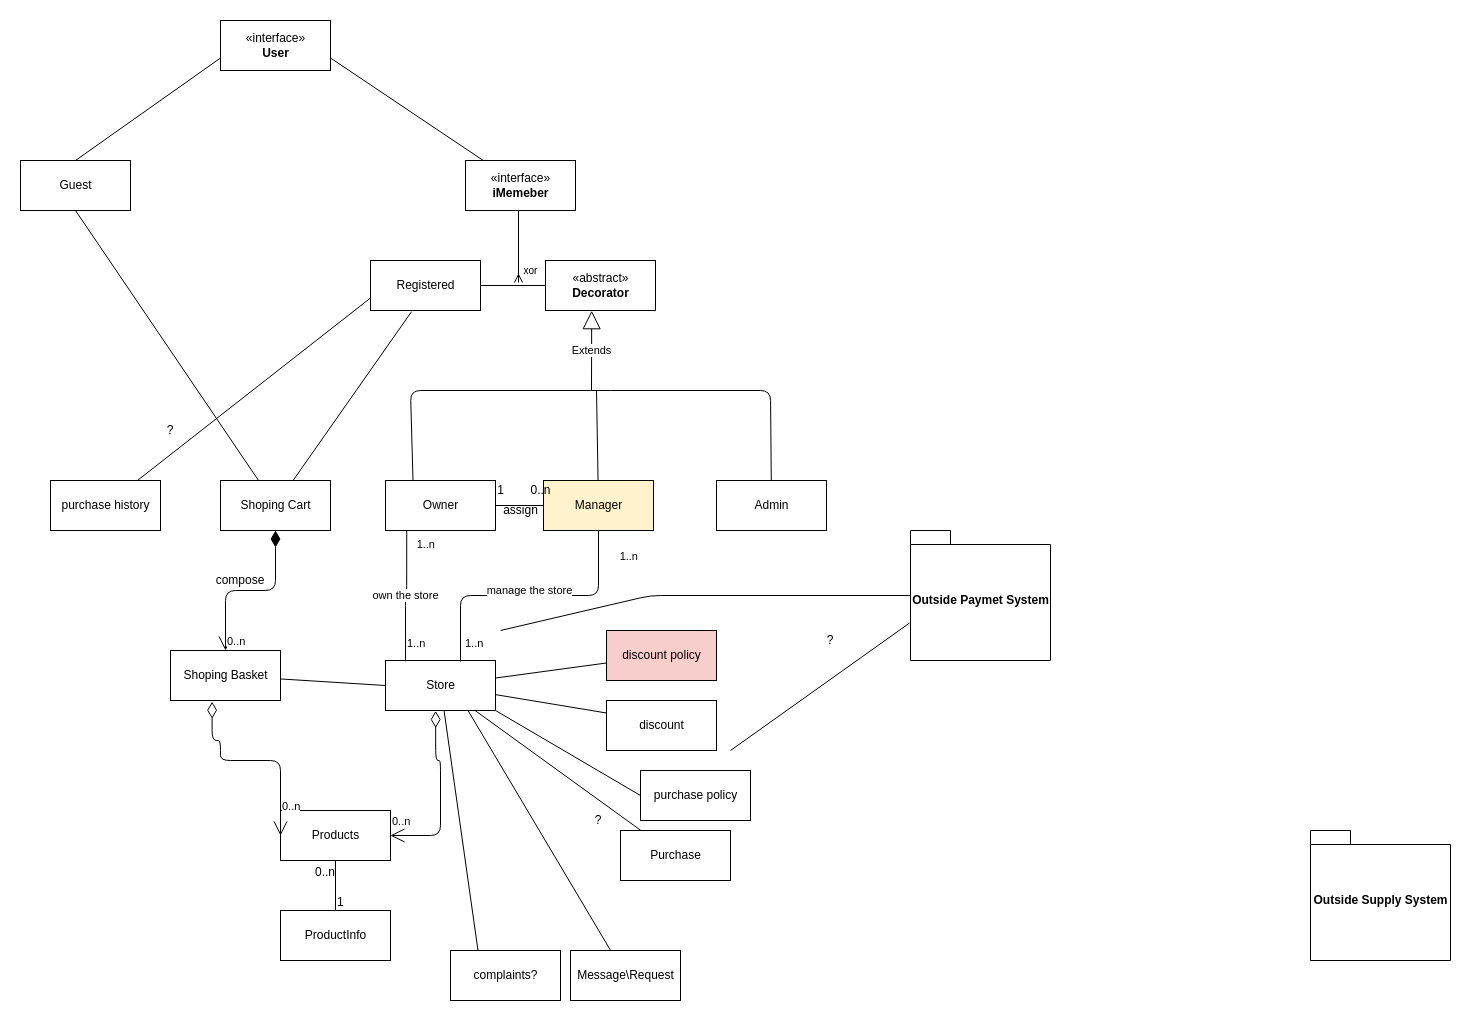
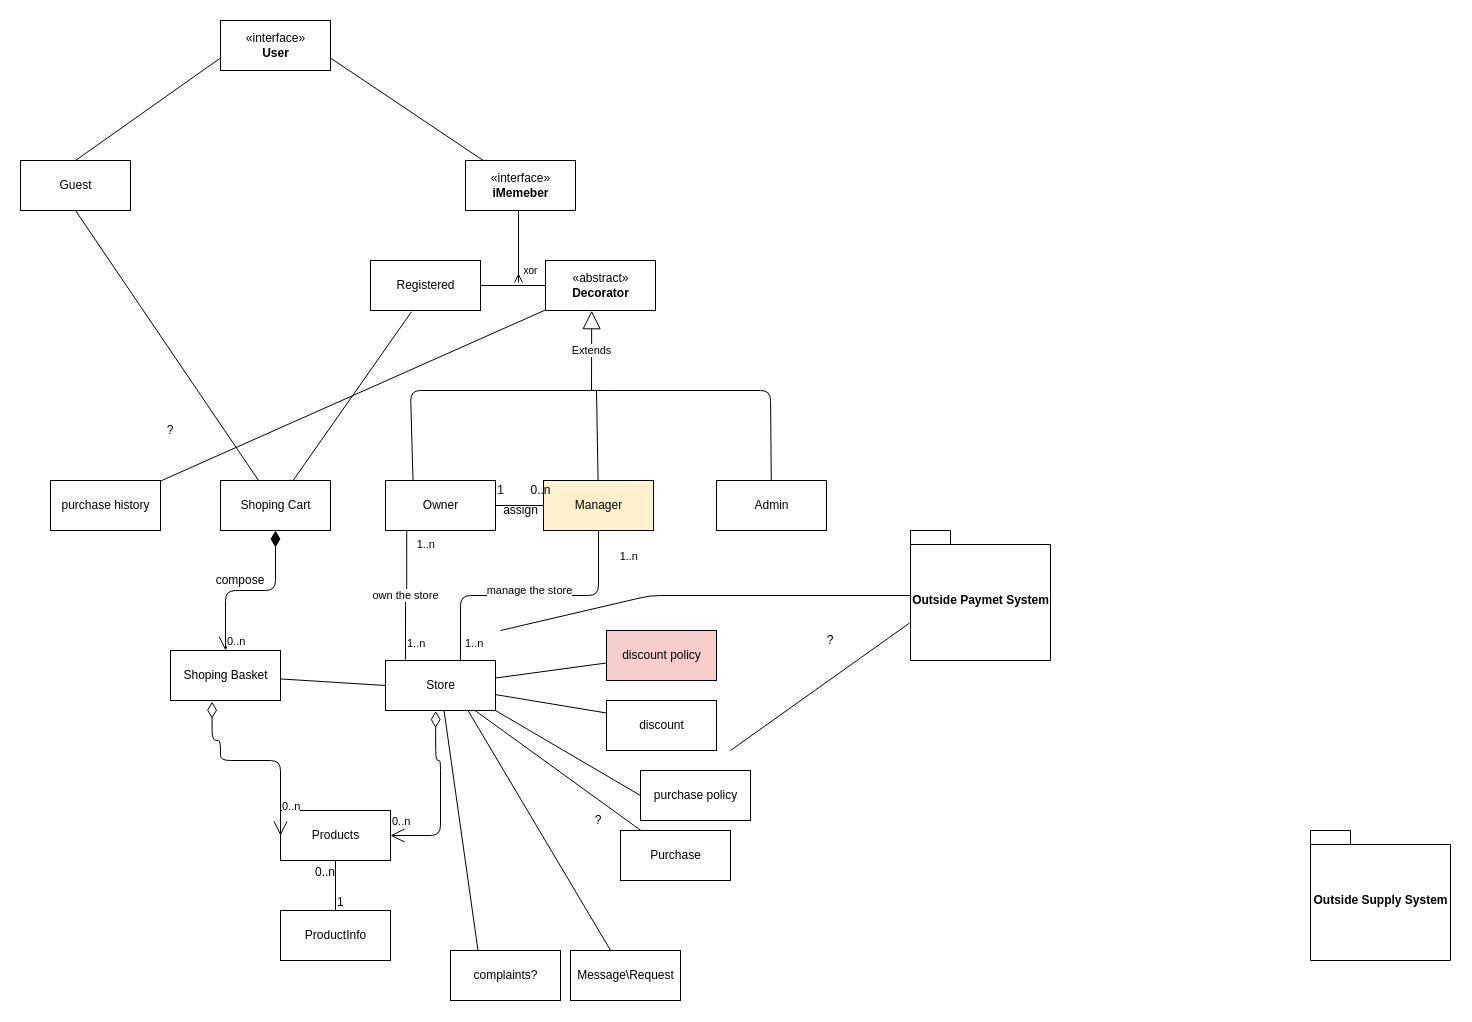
(254, 389) -> (450, 352)
